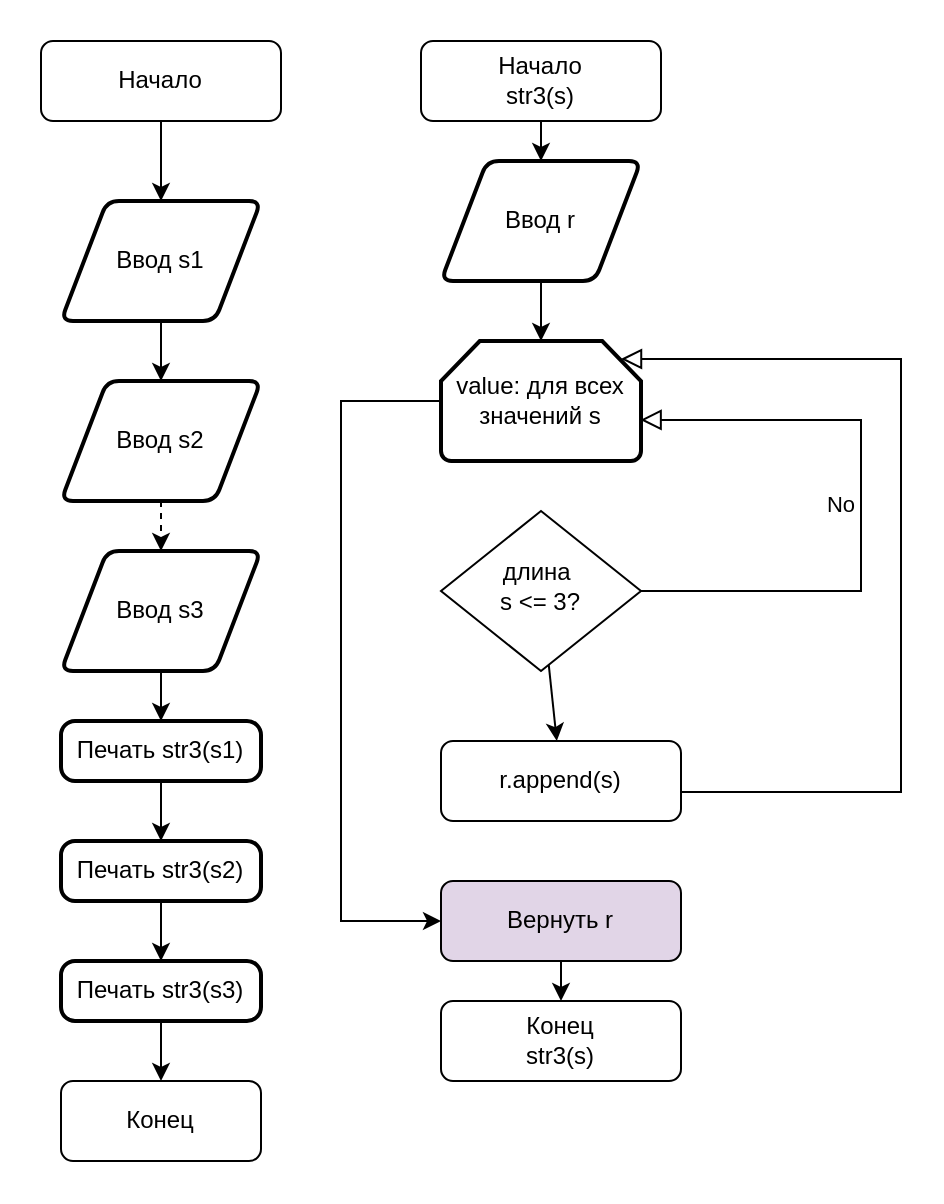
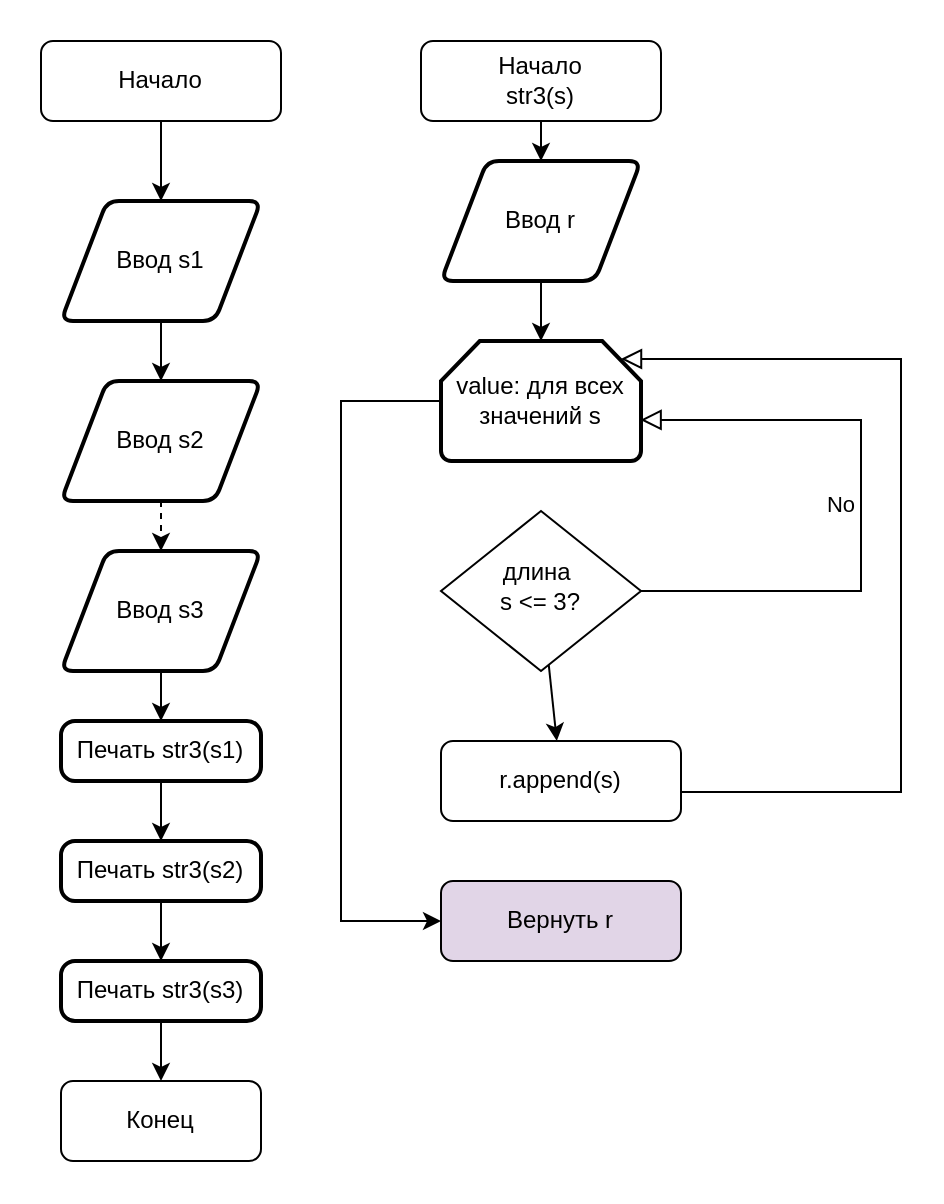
(561, 974) -> none
(561, 1041) -> none
